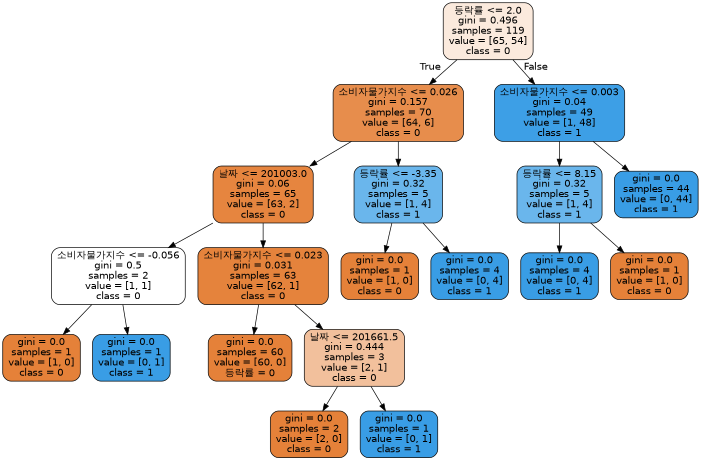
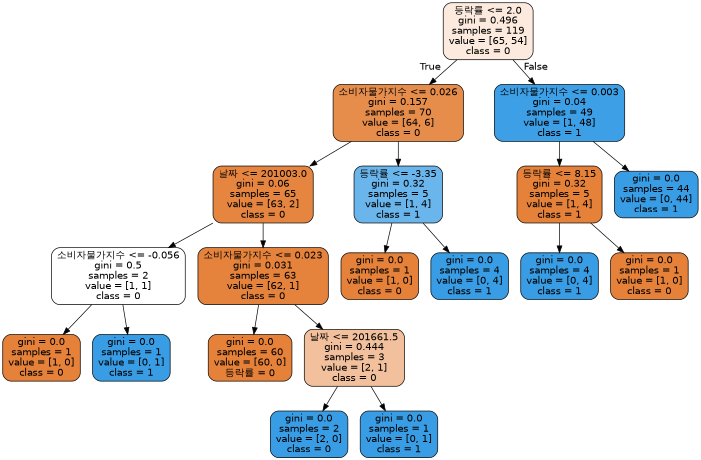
(560, 195) -> (560, 195)
(309, 434) -> (309, 434)
